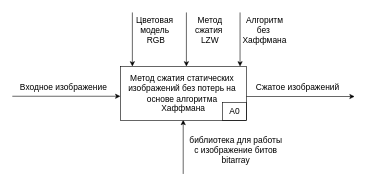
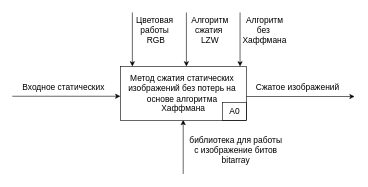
(156, 30) -> (156, 30)
(210, 30) -> (210, 30)
(64, 87) -> (64, 87)
